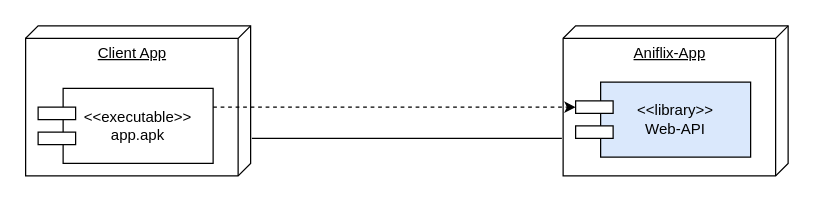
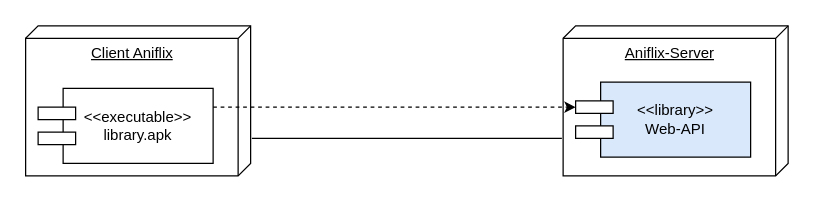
(133, 53) -> (133, 53)
(670, 53) -> (670, 53)
(138, 126) -> (138, 126)
